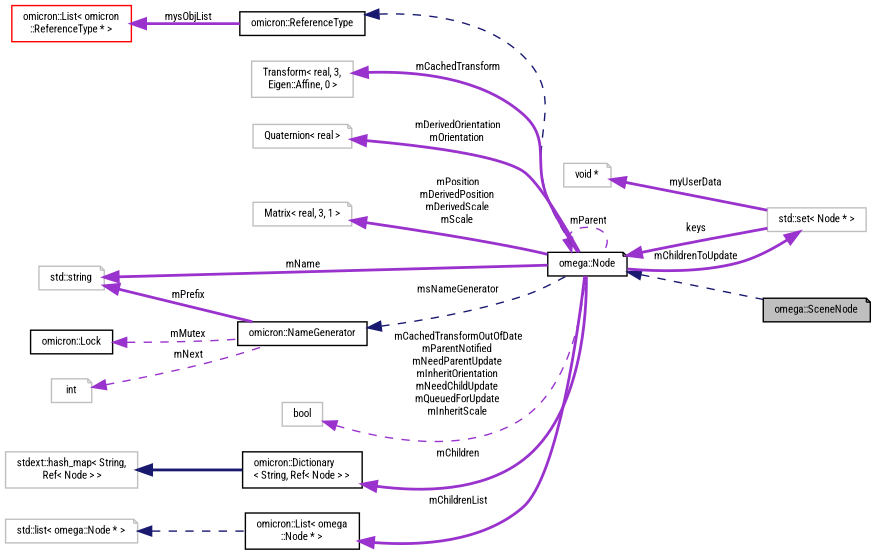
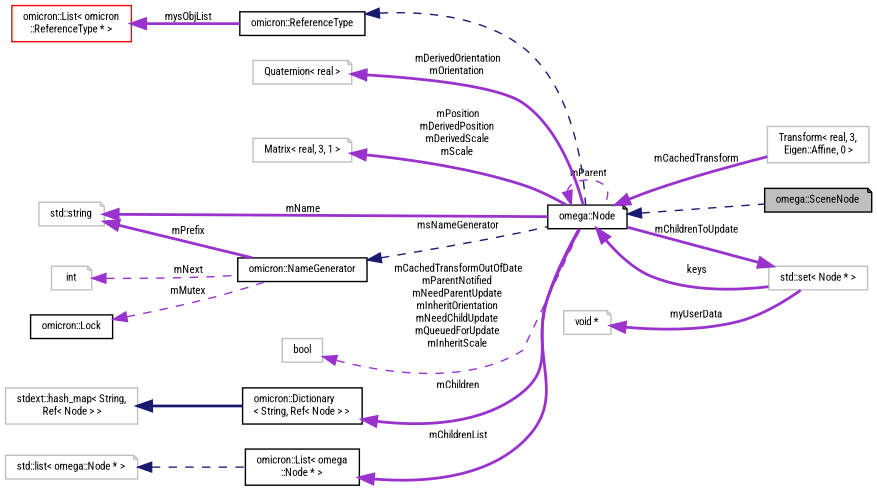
(518, 110) -> (697, 176)
